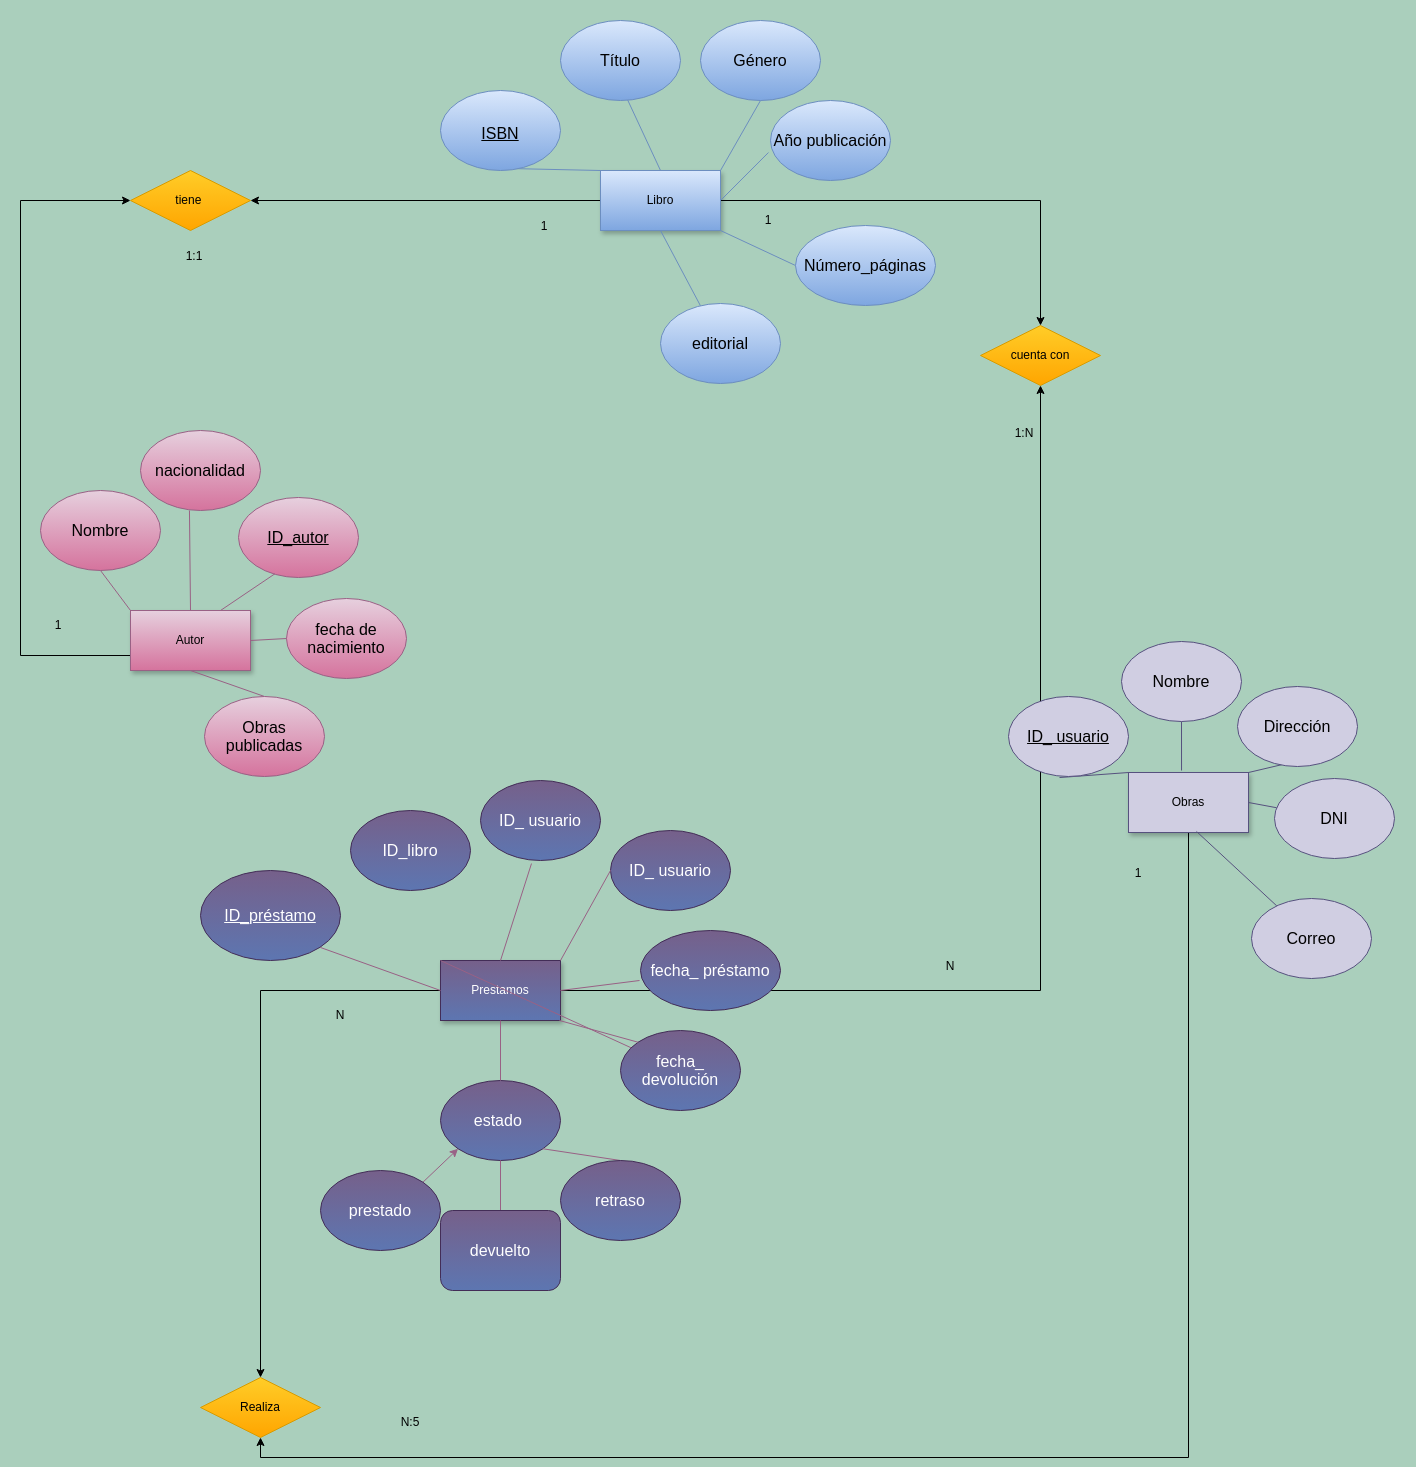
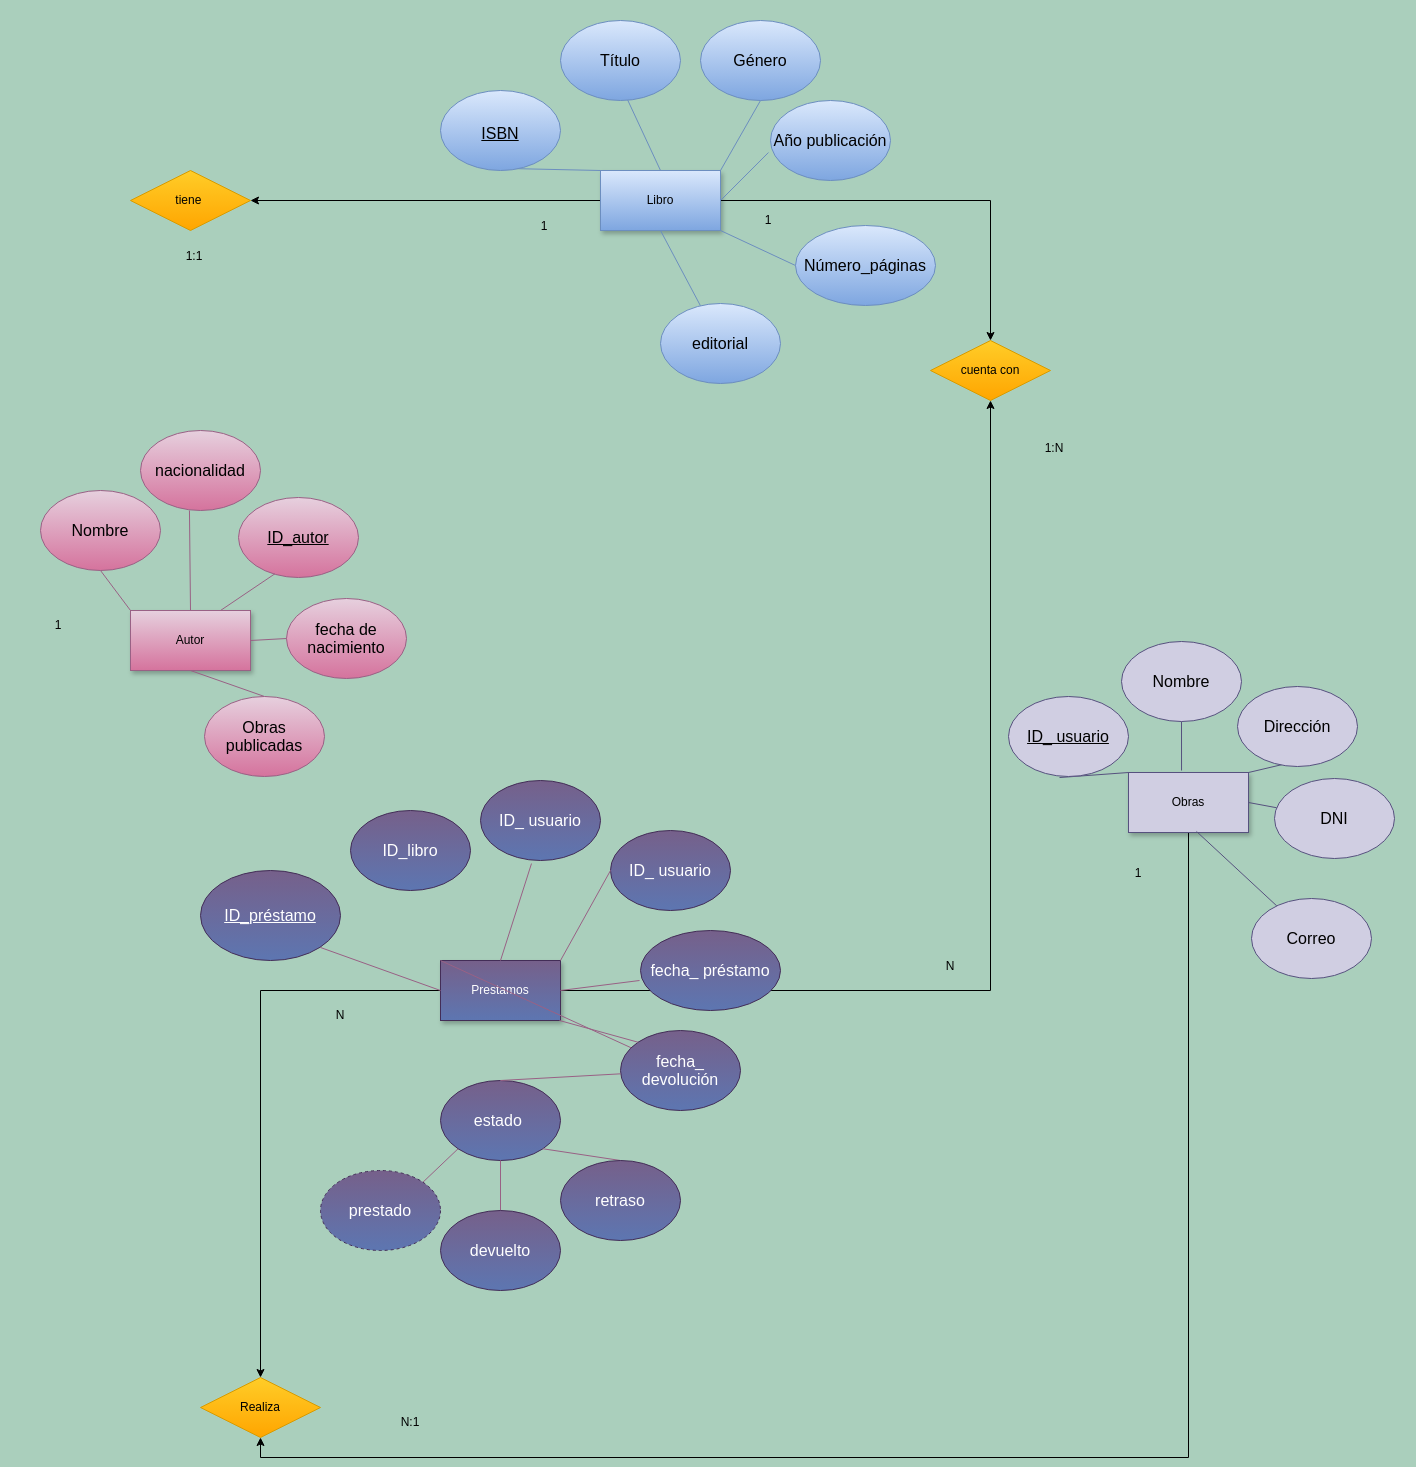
(1041, 356) -> (991, 371)
(21, 432) -> none
(1025, 434) -> (1055, 449)
(501, 1051) -> (561, 1077)
(452, 1155) -> (454, 1152)
(381, 1211) -> (381, 1211)
(501, 1251) -> (501, 1251)
(411, 1423) -> (411, 1423)
